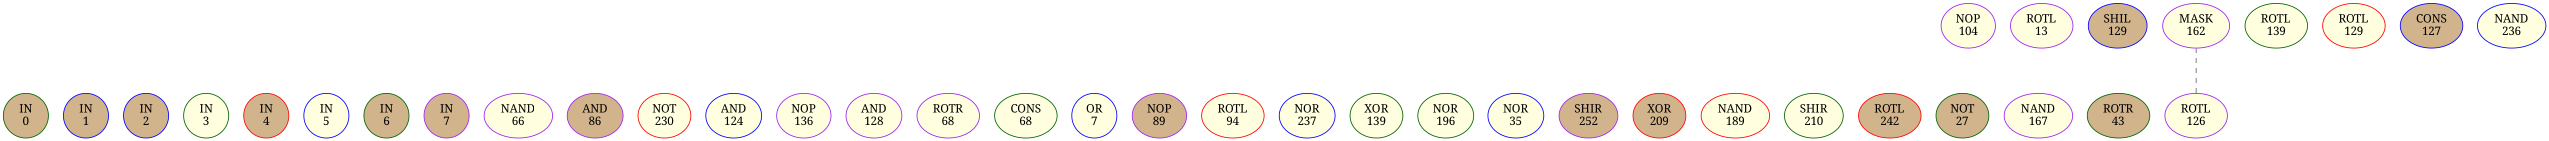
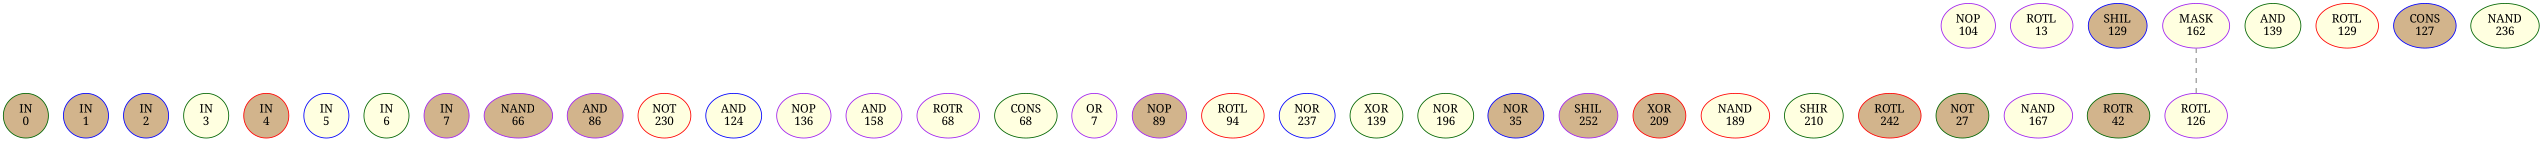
(2276, 26) -> (2273, 26)
(2512, 26) -> (2505, 26)
(386, 116) -> (386, 116)
(518, 116) -> (518, 116)
(874, 116) -> (874, 116)
(1094, 116) -> (1094, 116)
(1516, 116) -> (1516, 116)
(1588, 116) -> (1588, 116)
(2119, 116) -> (2119, 116)
